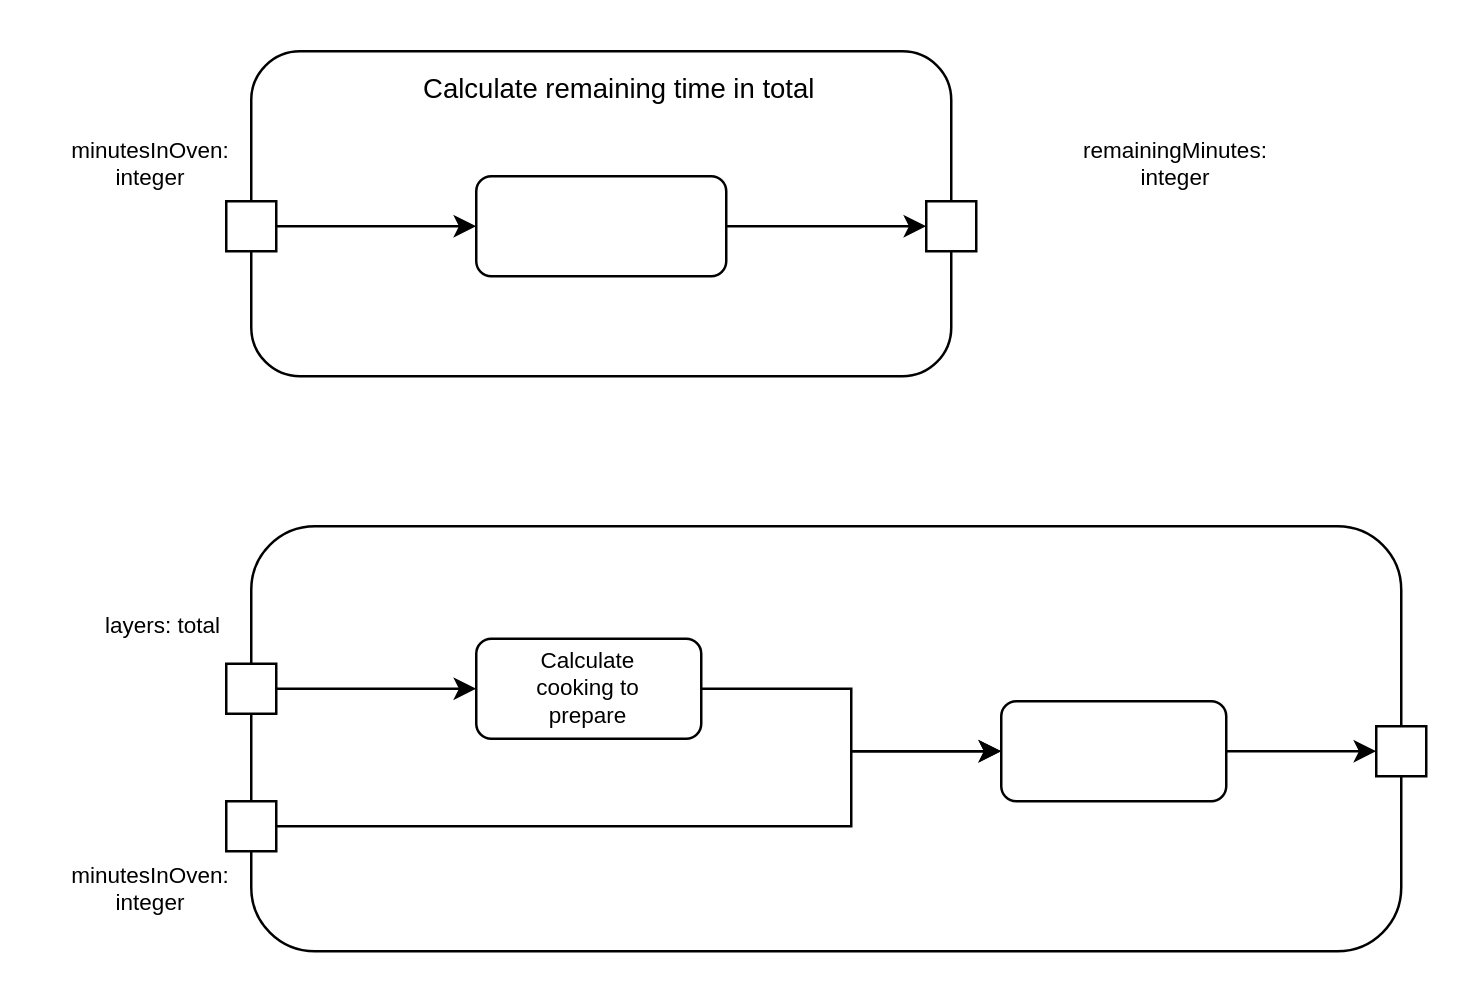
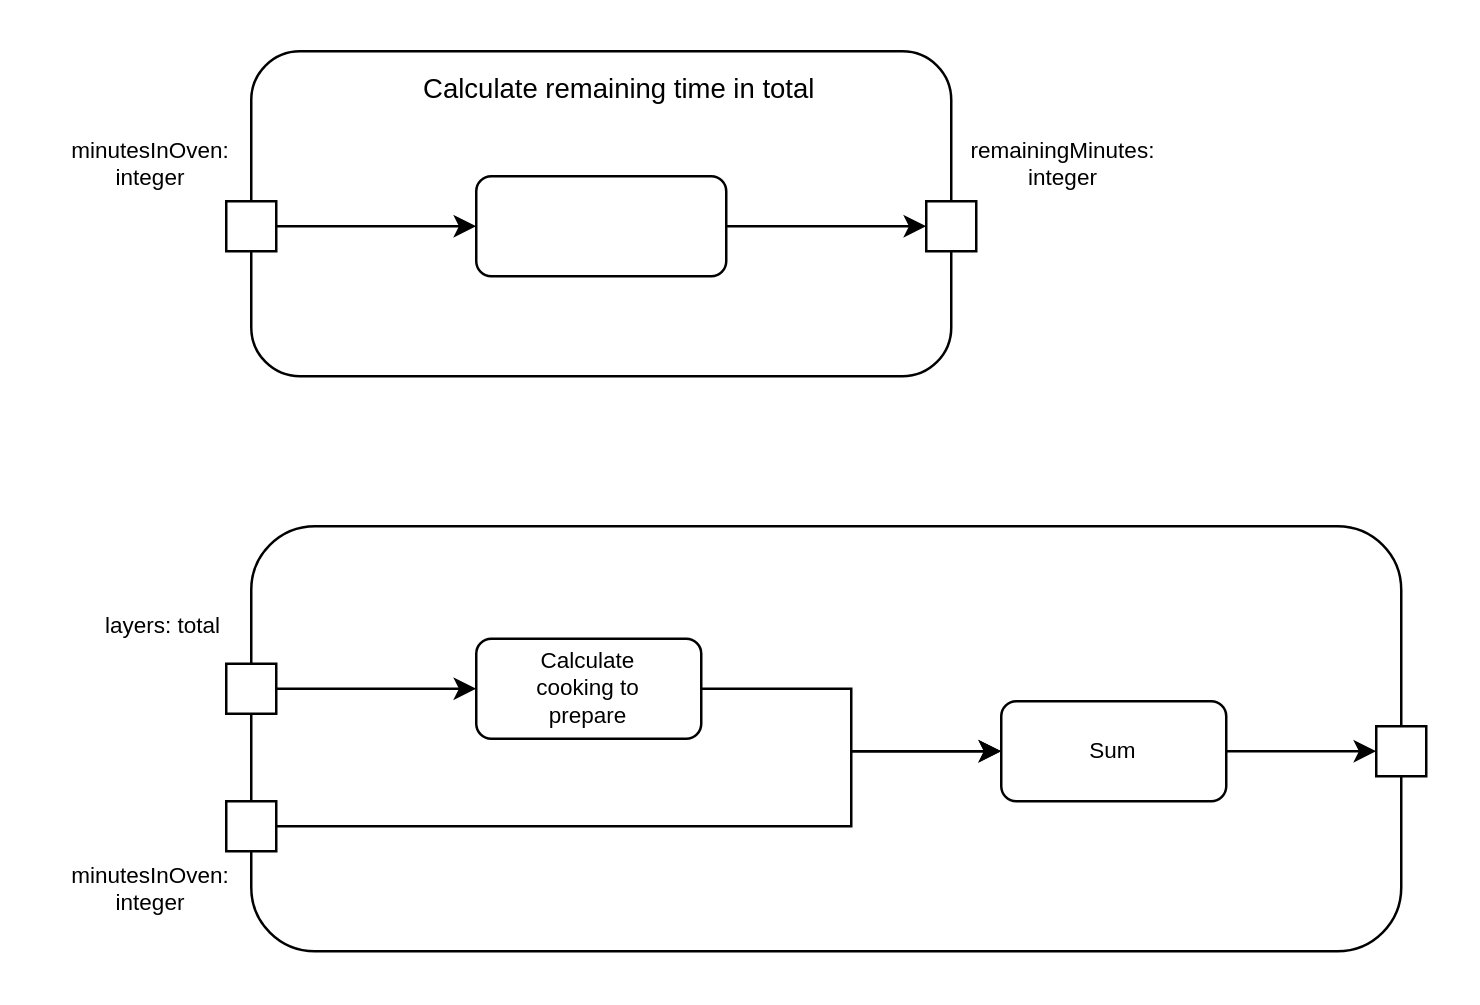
(1176, 164) -> (1064, 164)
none -> (1114, 751)
